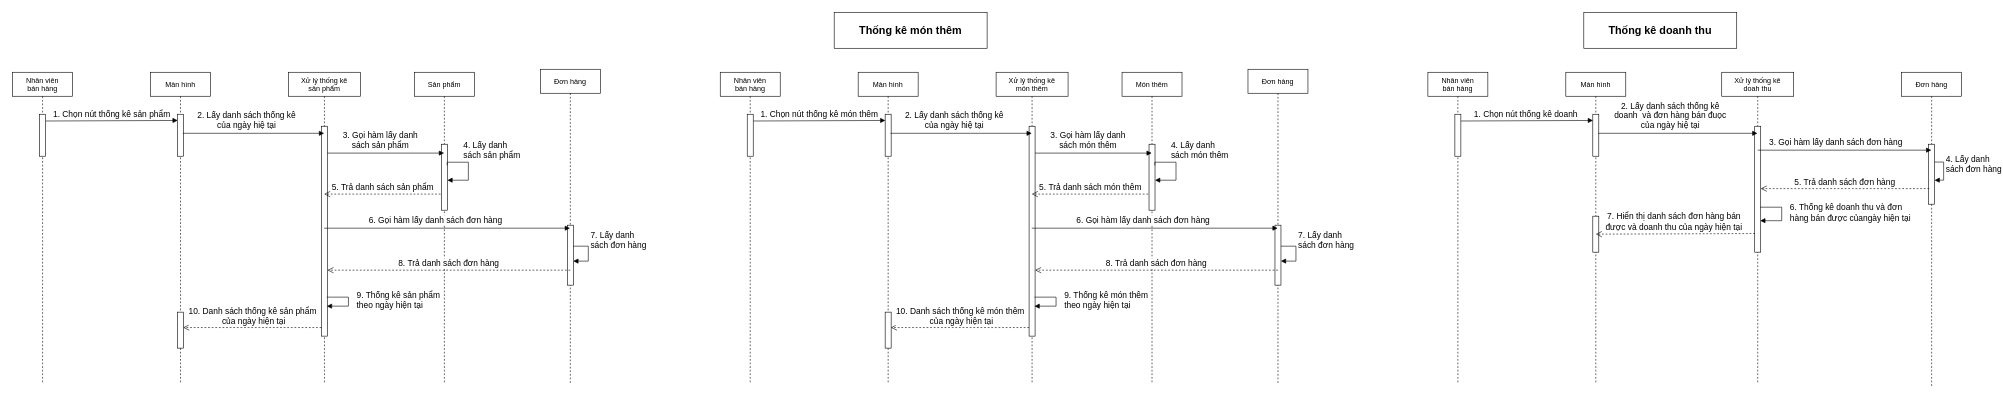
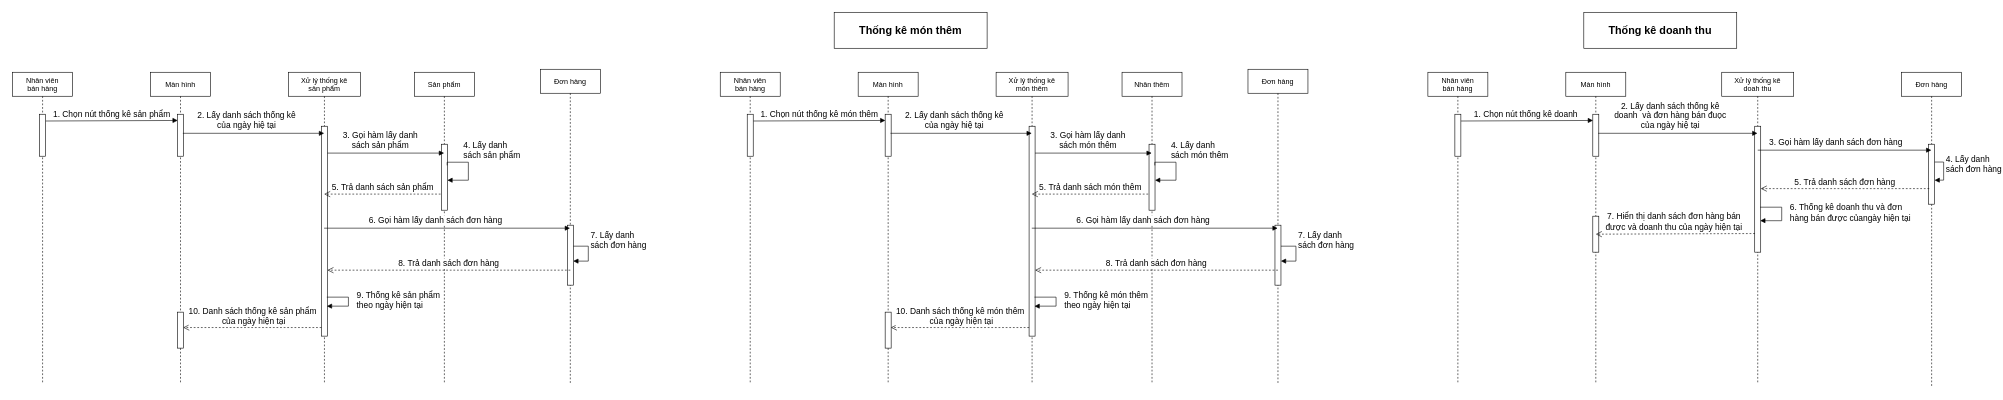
(1152, 85) -> (1152, 85)
